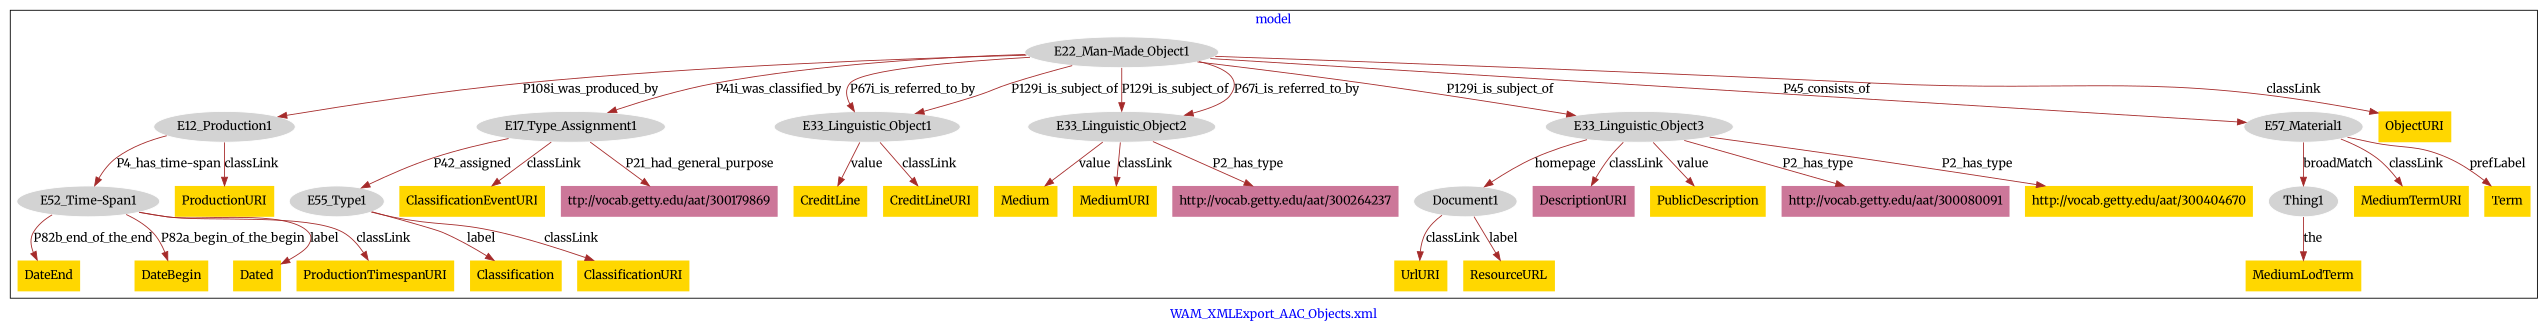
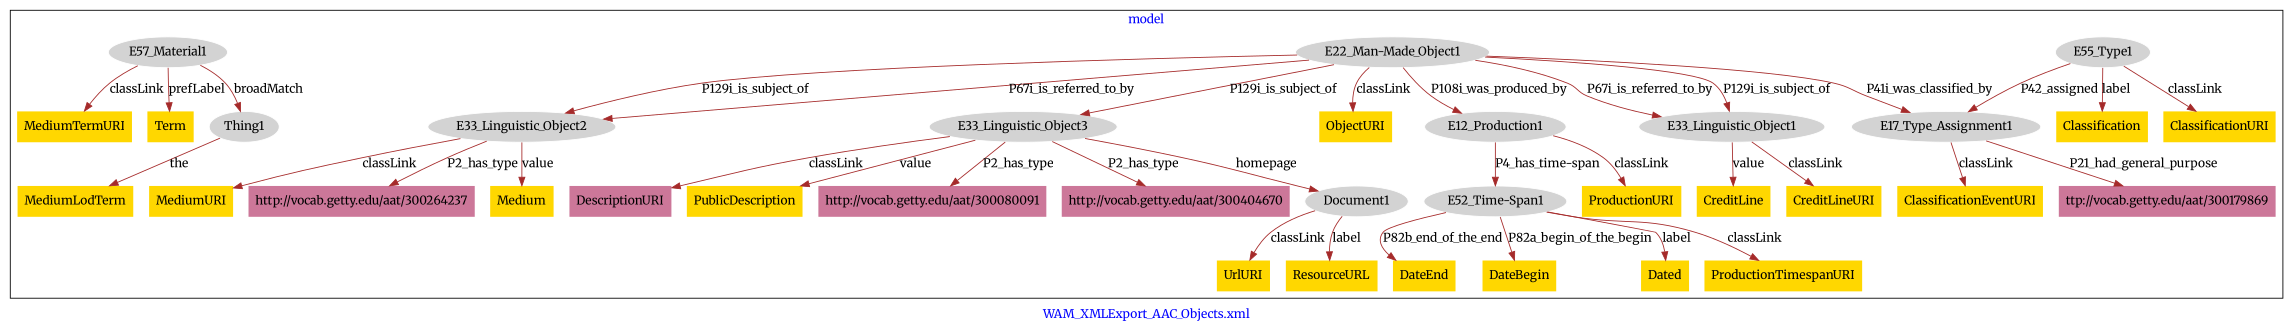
(1724, 90) -> none
(437, 157) -> (2022, 83)
(2139, 201) -> (1176, 201)
